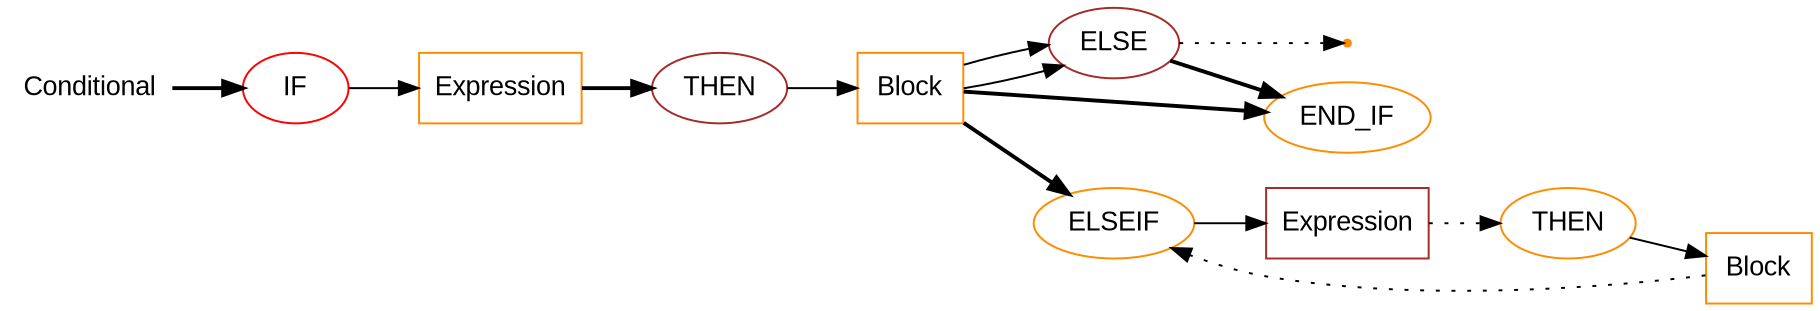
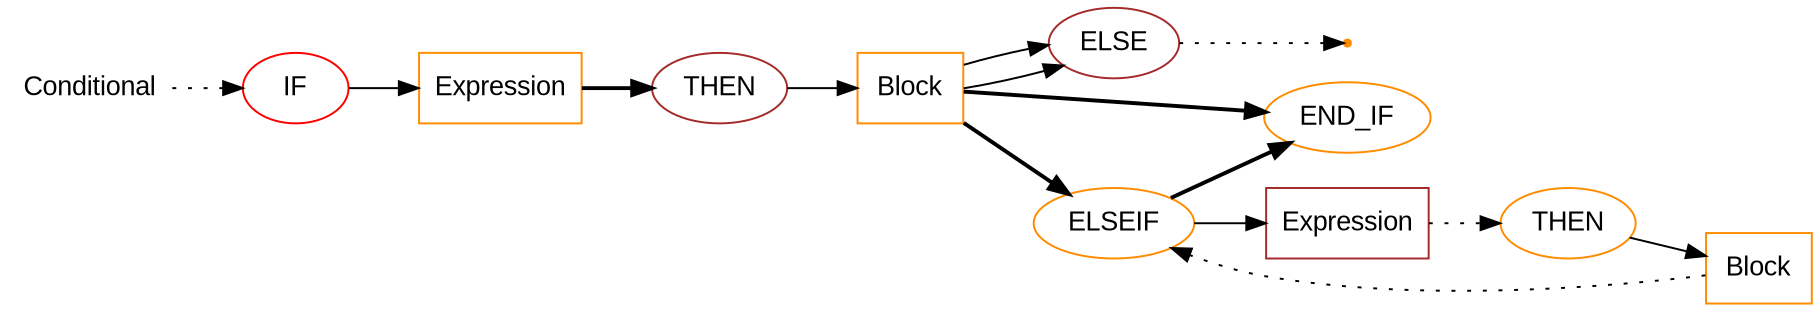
(1216, 75) -> (1221, 175)
(198, 88) -> (198, 88)
